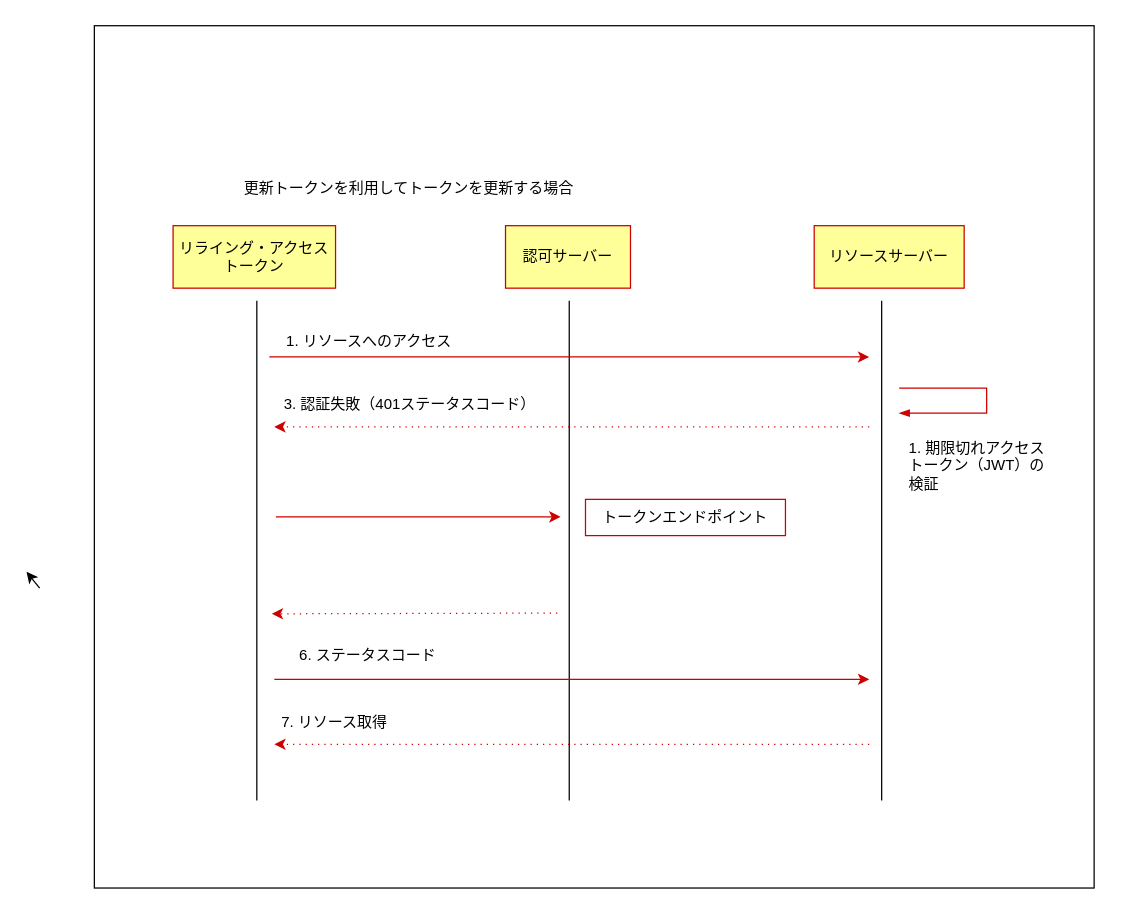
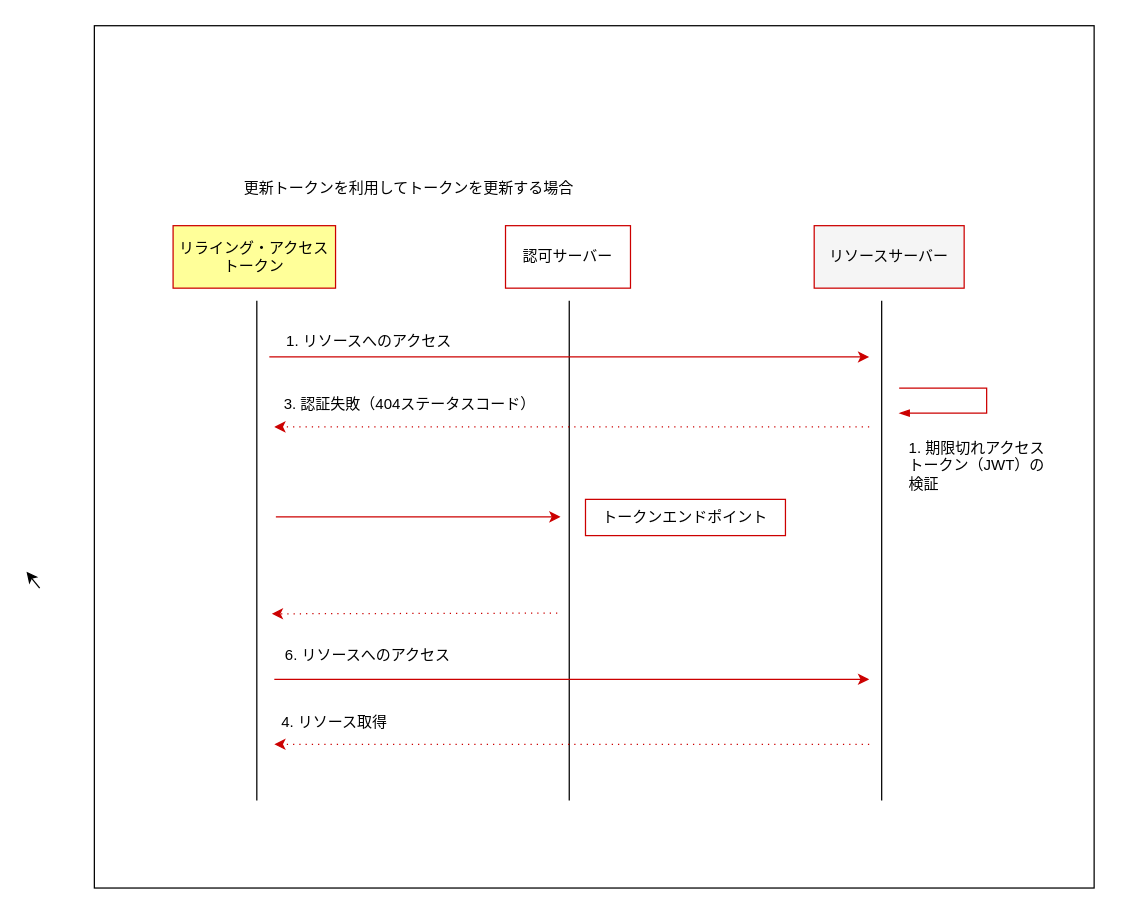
(568, 257) -> (568, 257)
(889, 257) -> (889, 257)
(411, 404) -> (411, 404)
(368, 656) -> (368, 656)
(336, 723) -> (336, 723)
